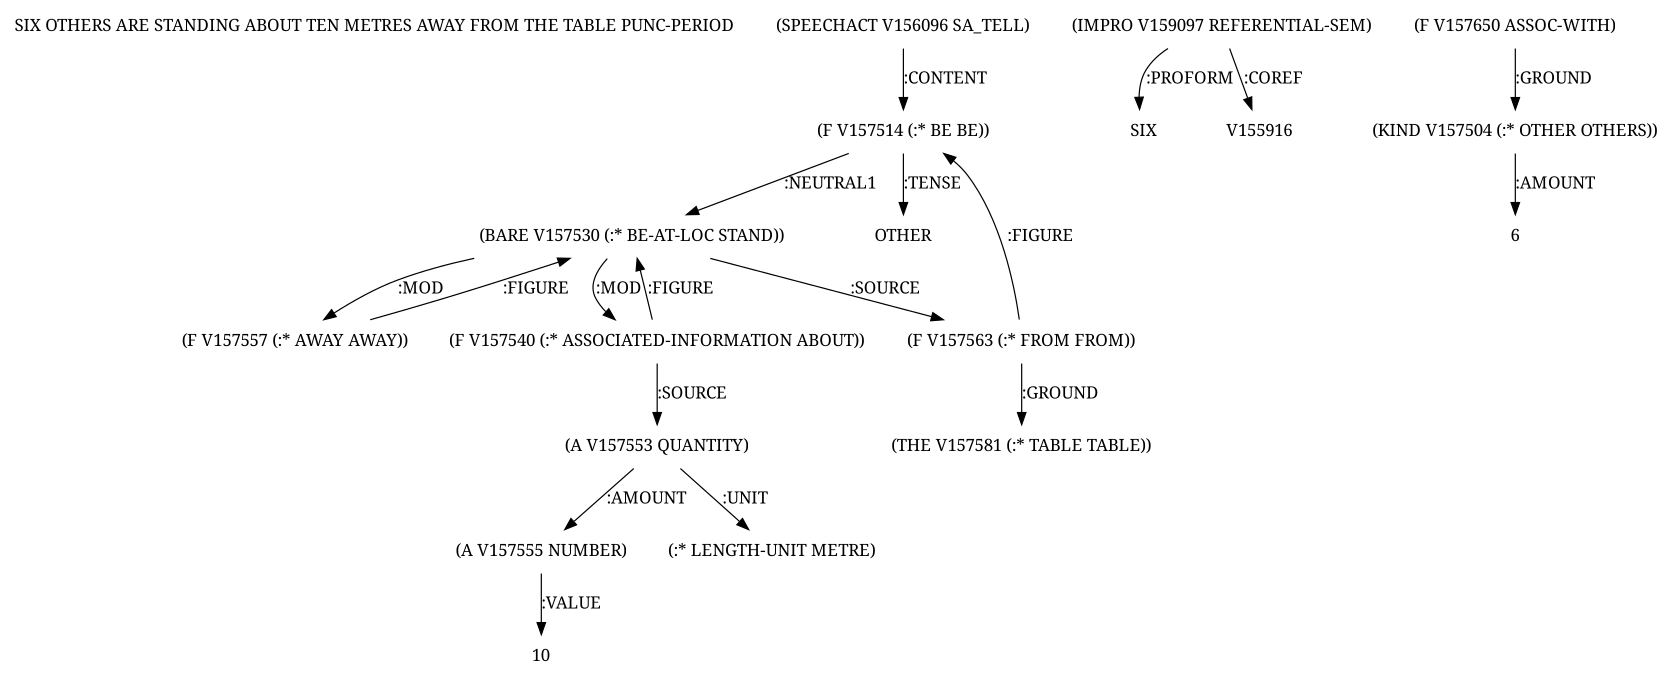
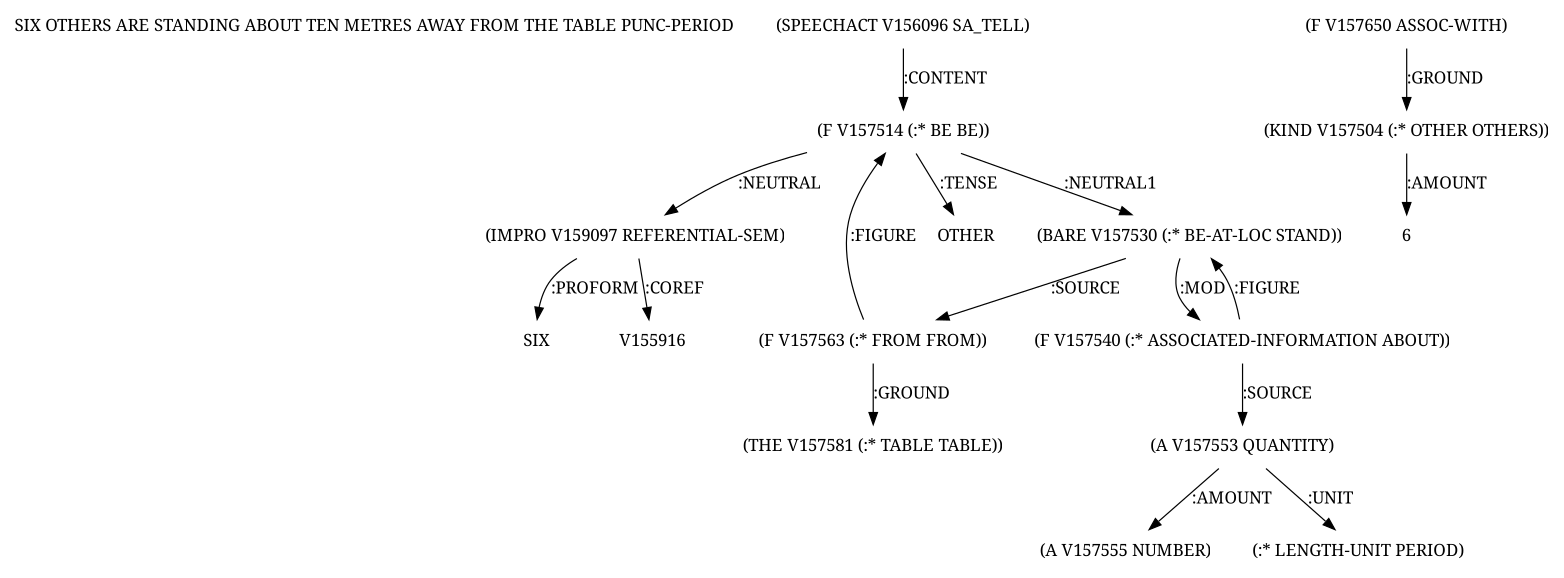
none -> (739, 175)
(295, 342) -> none
(772, 552) -> (1358, 552)
(541, 657) -> none
